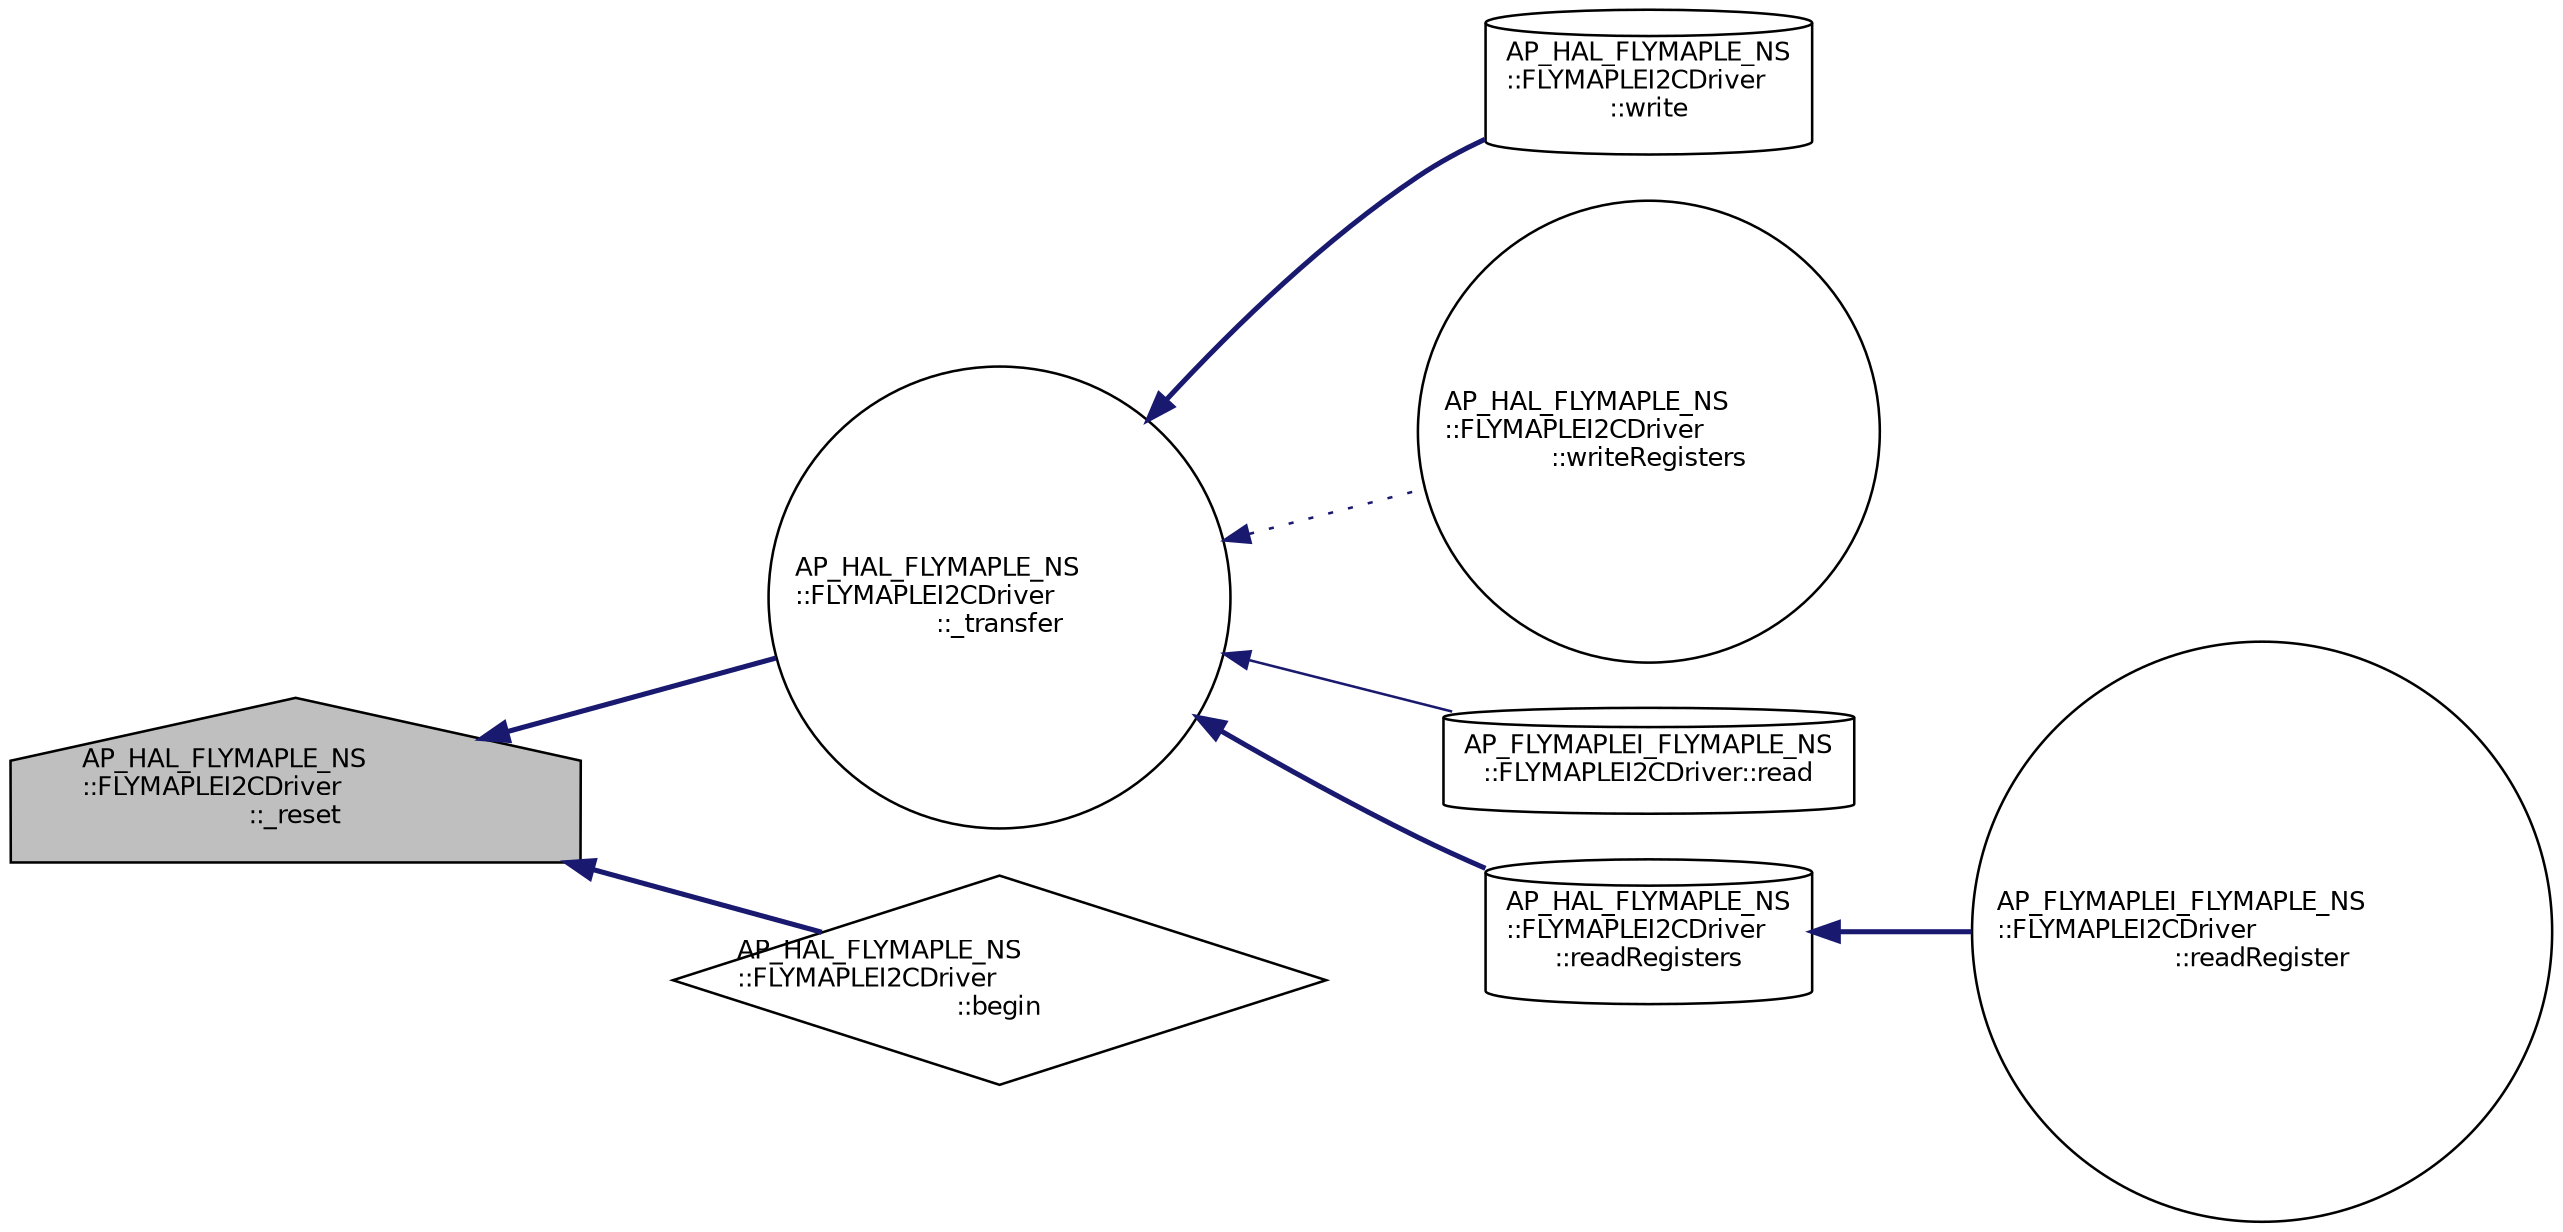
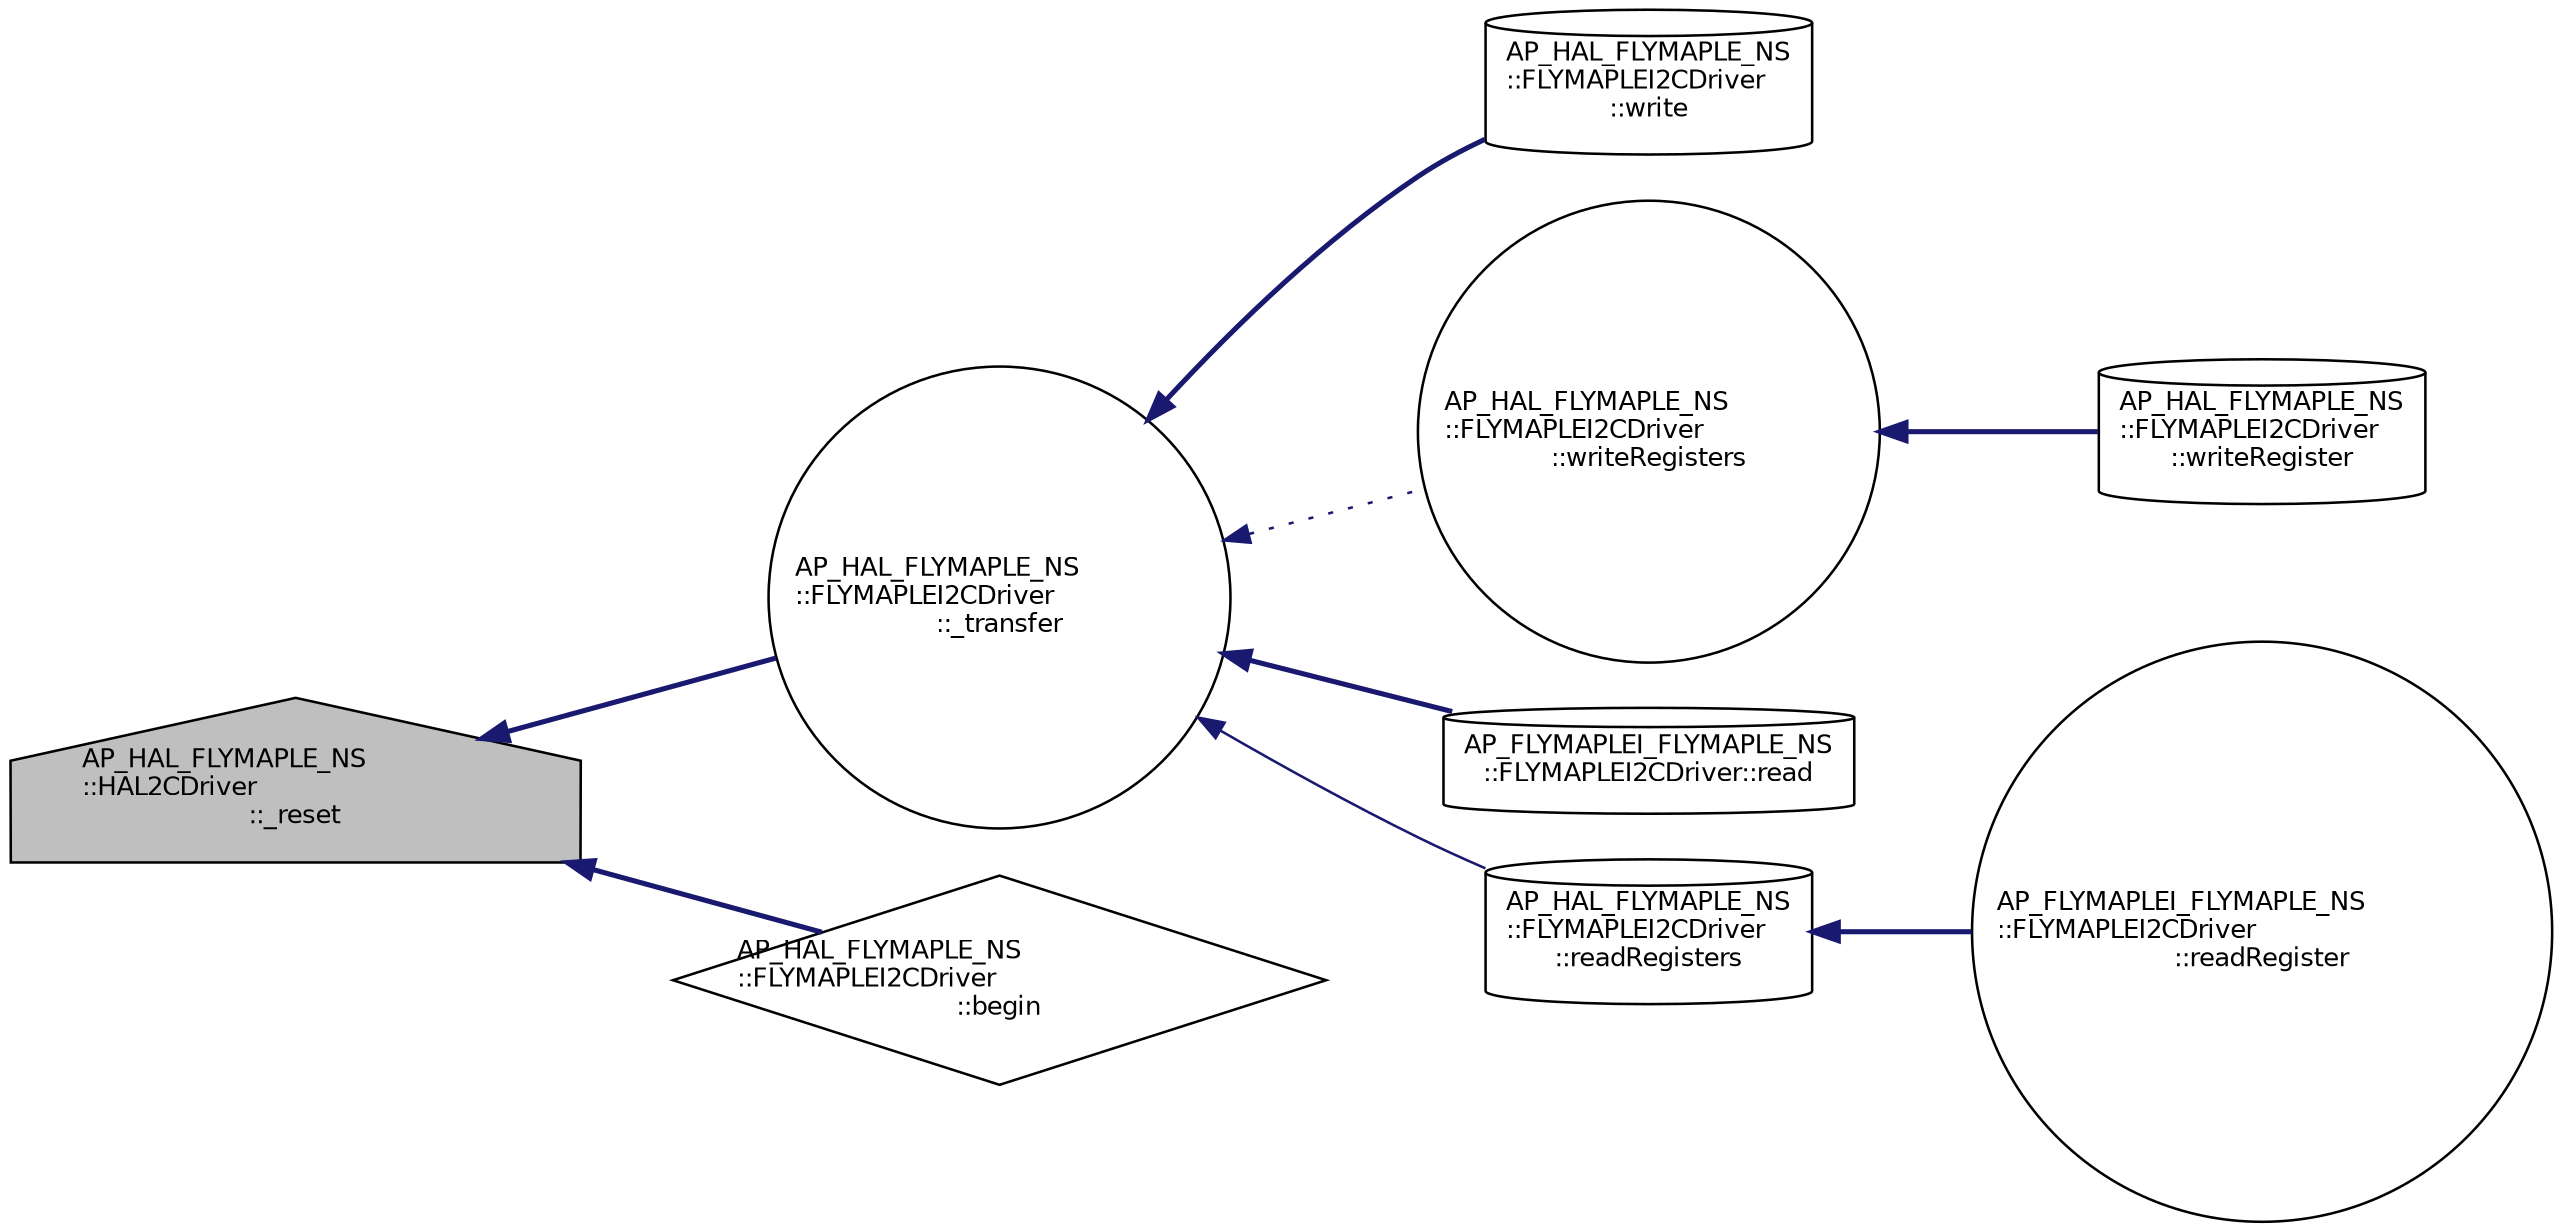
none -> (2262, 432)
(1351, 686) -> (1351, 686)
(296, 789) -> (296, 789)
(1351, 803) -> (1351, 803)
